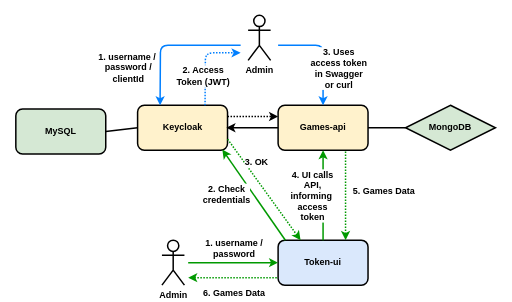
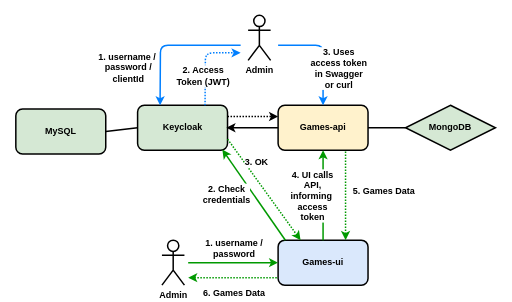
(182, 128) -> (182, 128)
(323, 263) -> (323, 263)
